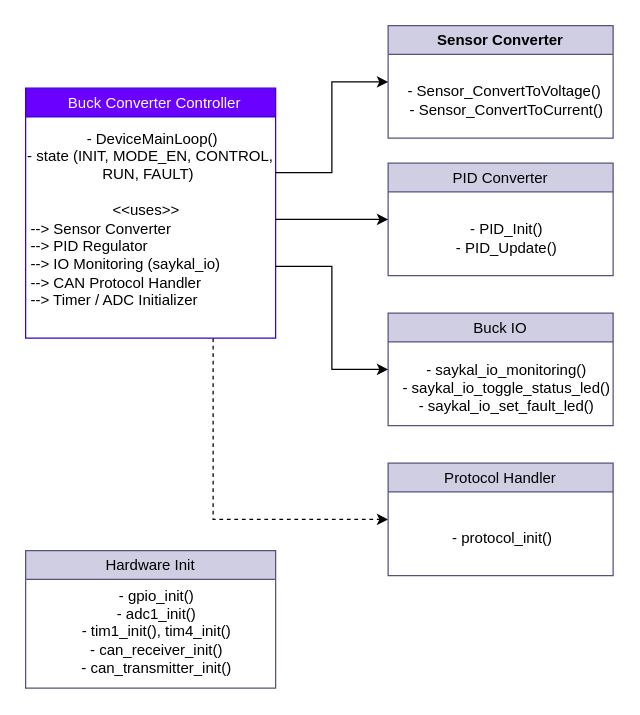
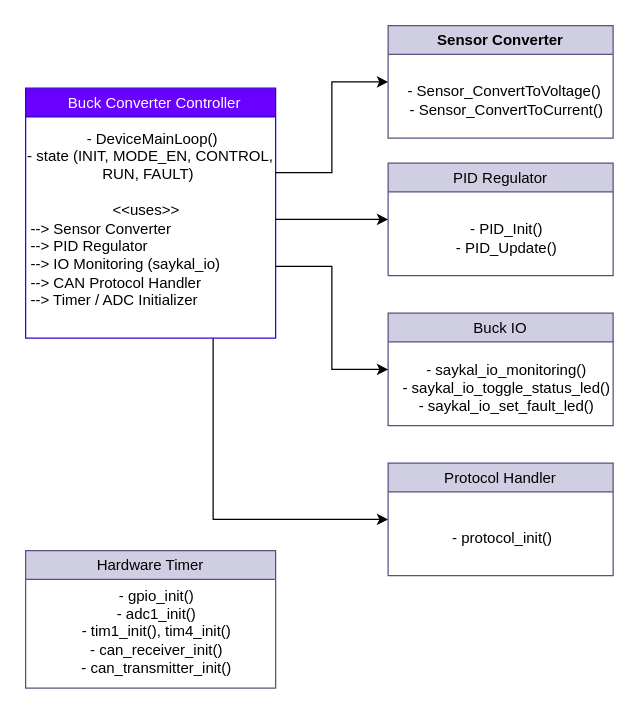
(501, 178) -> (501, 178)
(213, 512) -> (213, 512)
(151, 566) -> (151, 566)
